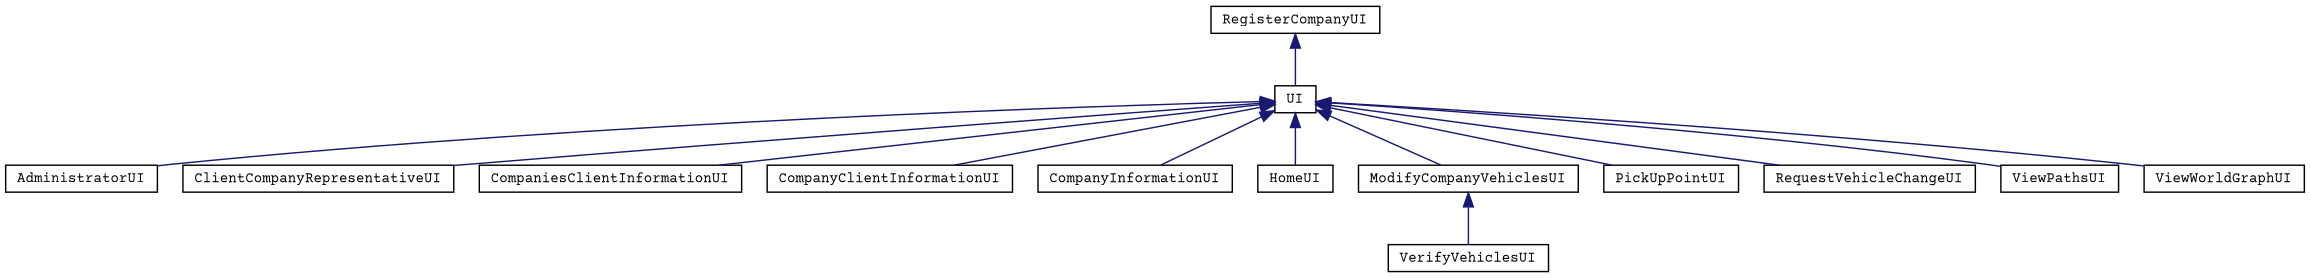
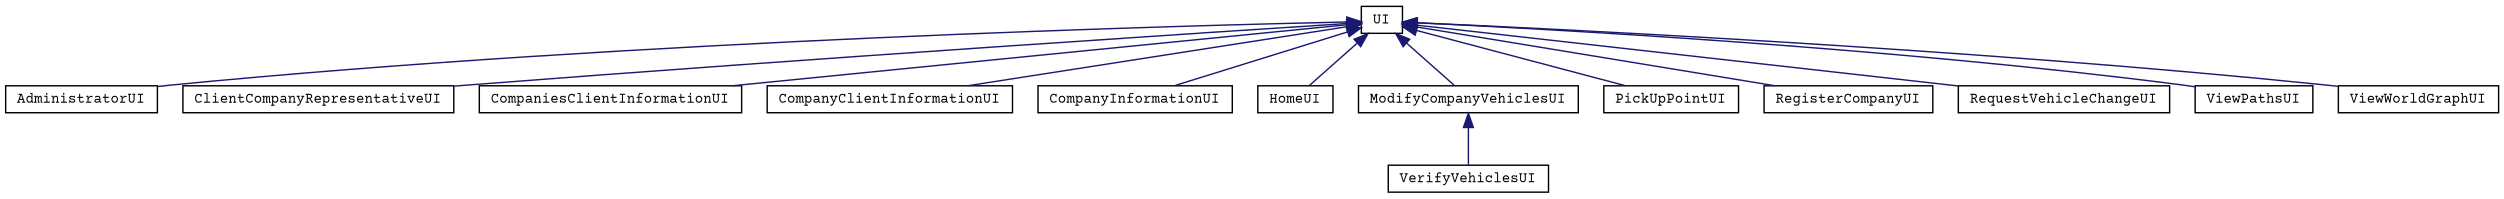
(1295, 67) -> (1596, 56)
